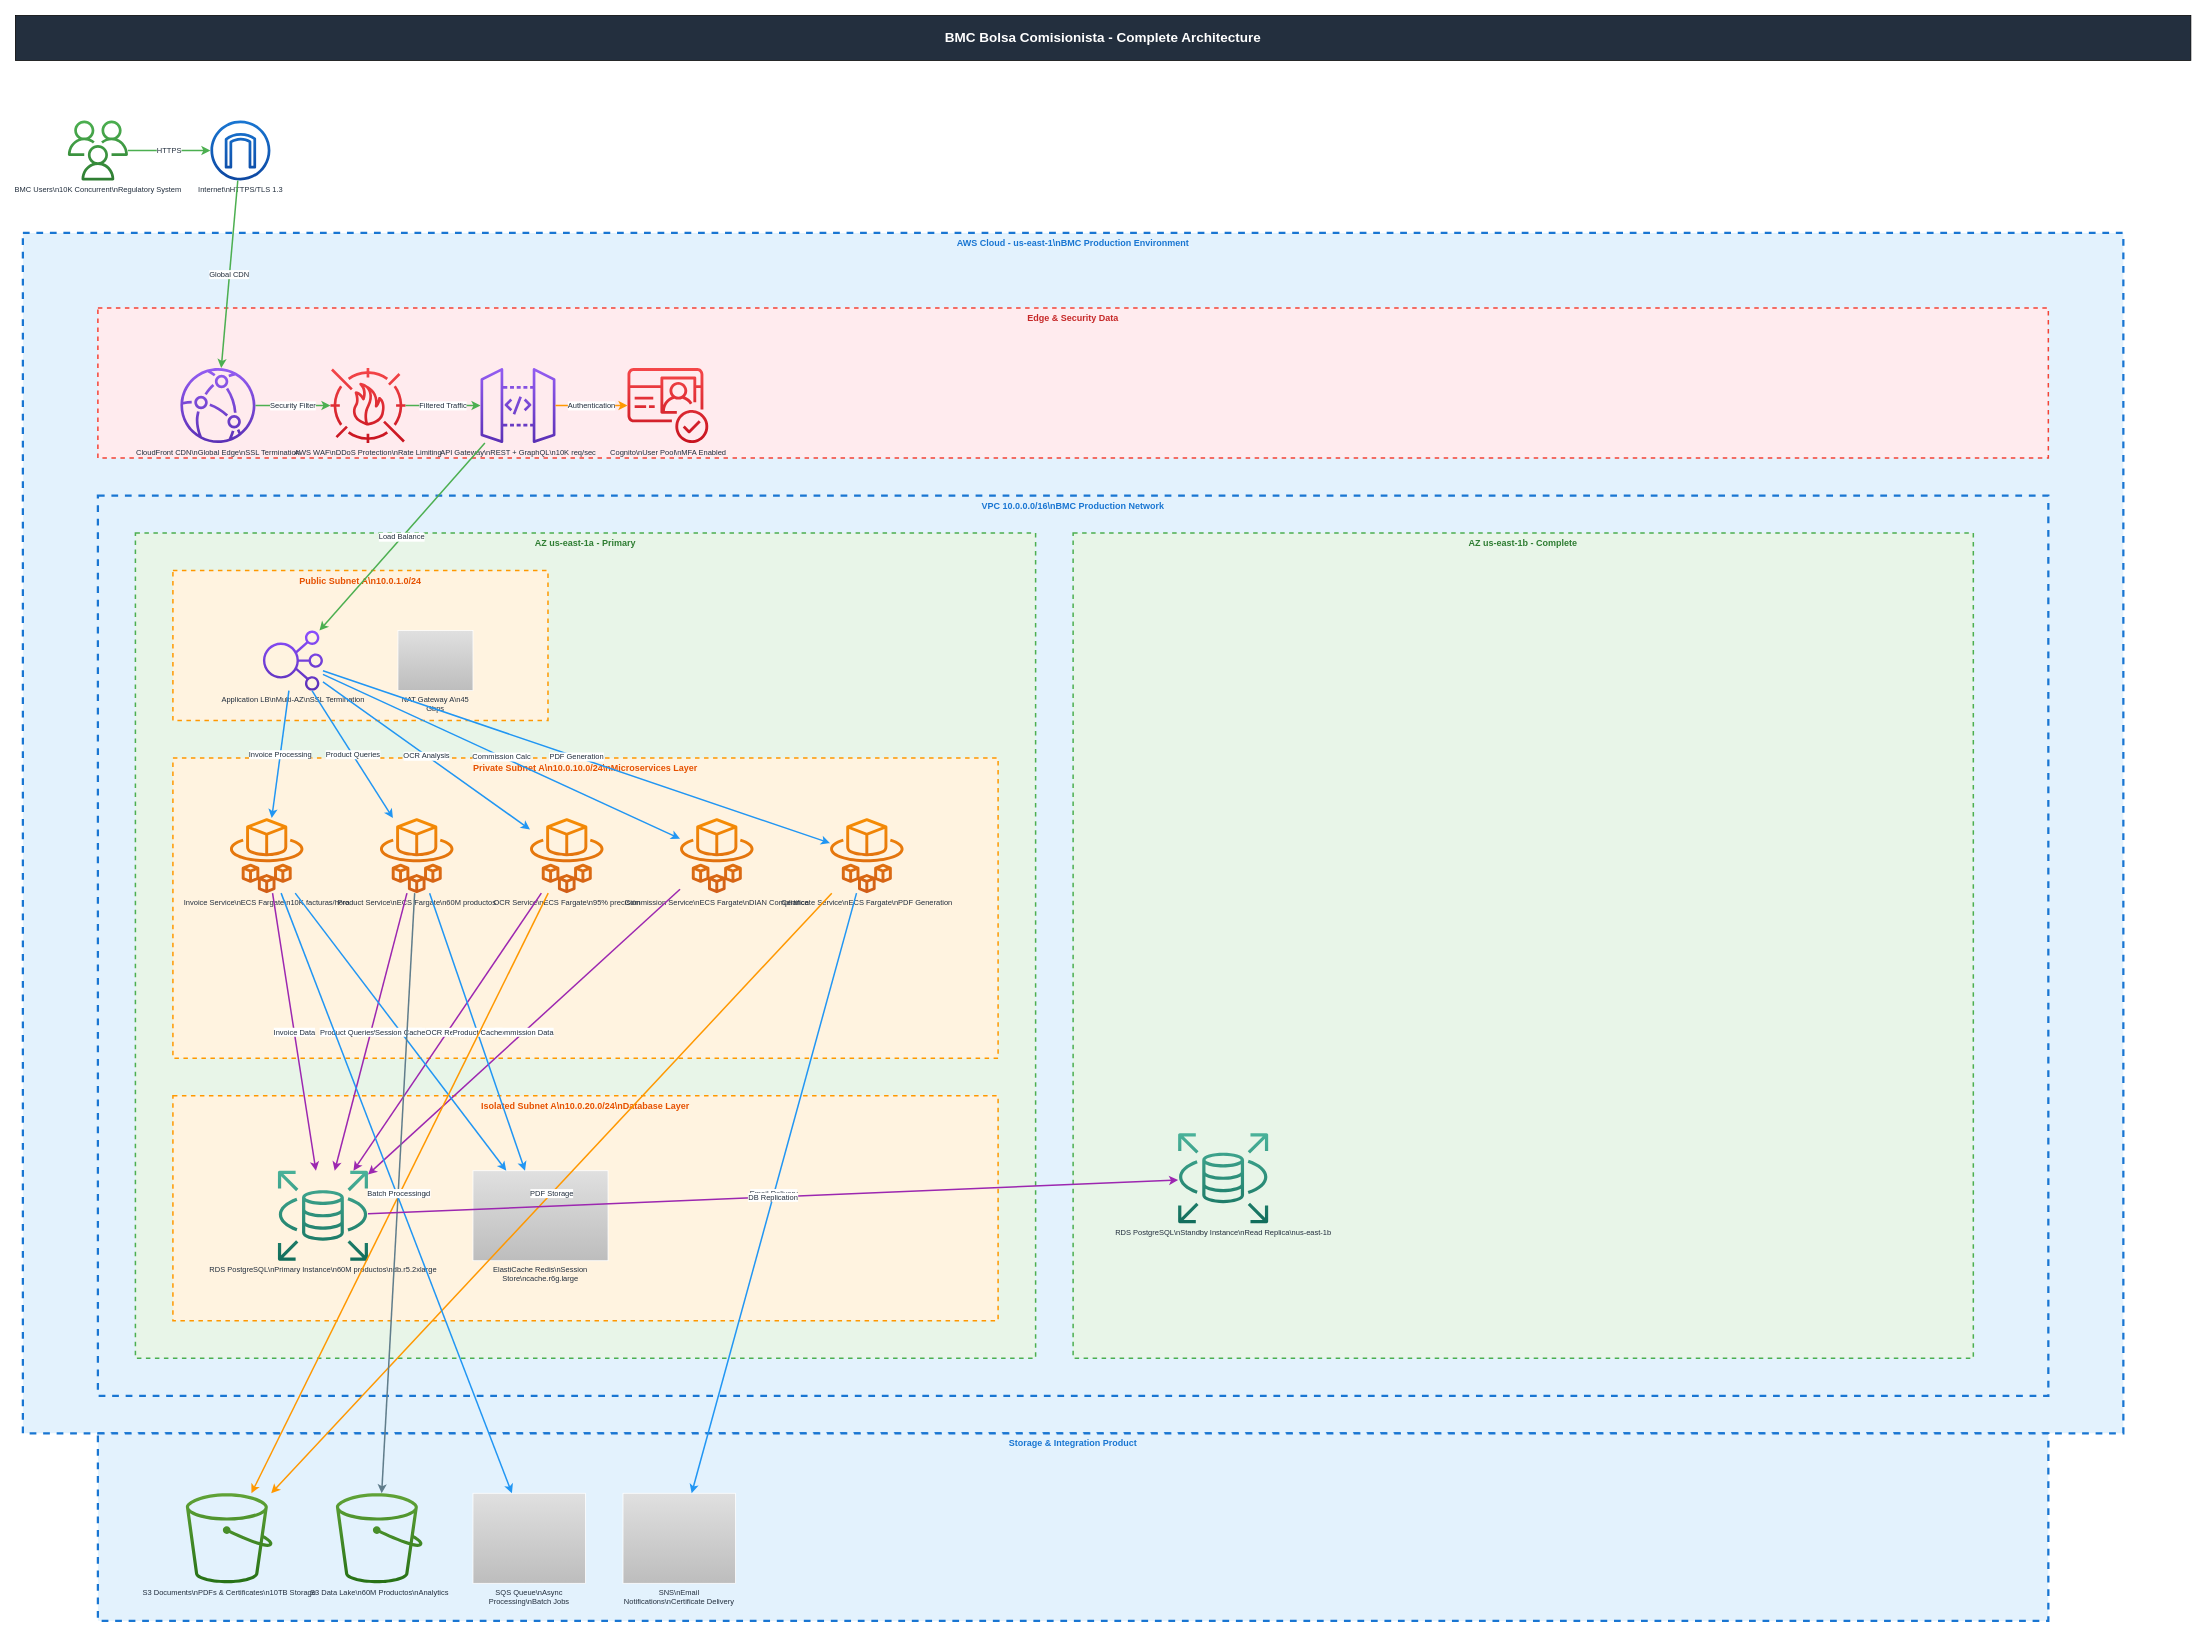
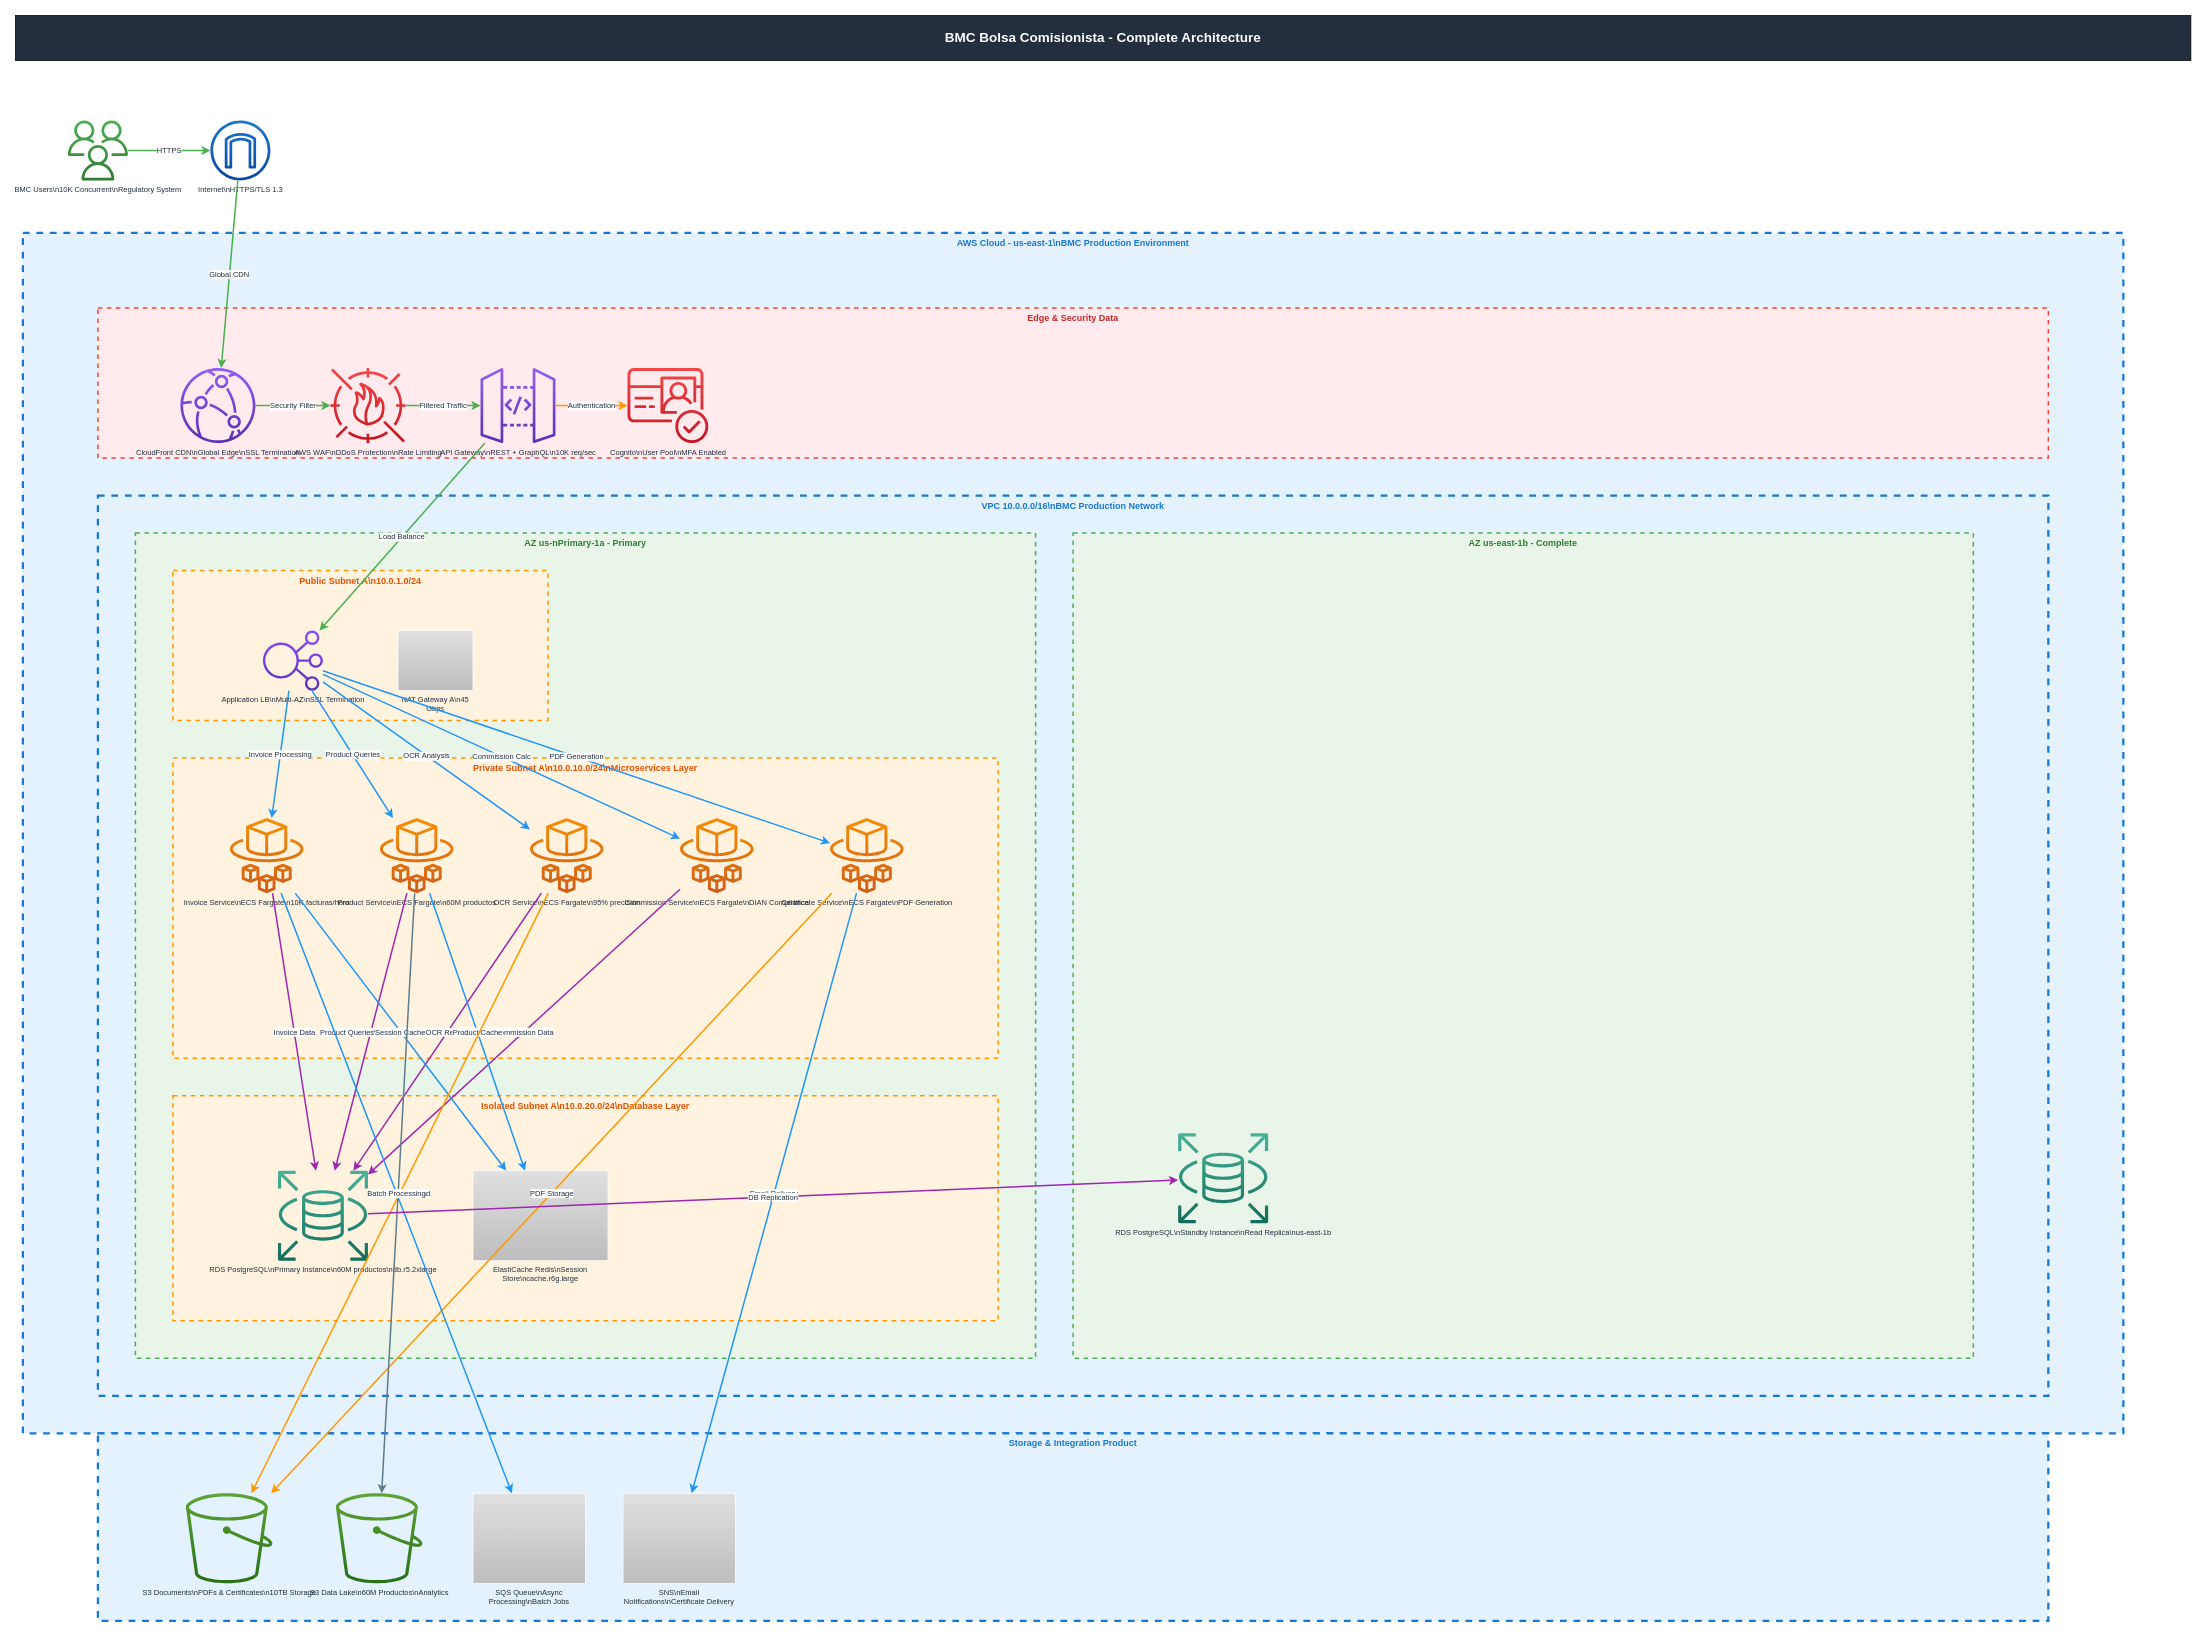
(585, 544) -> (585, 544)
